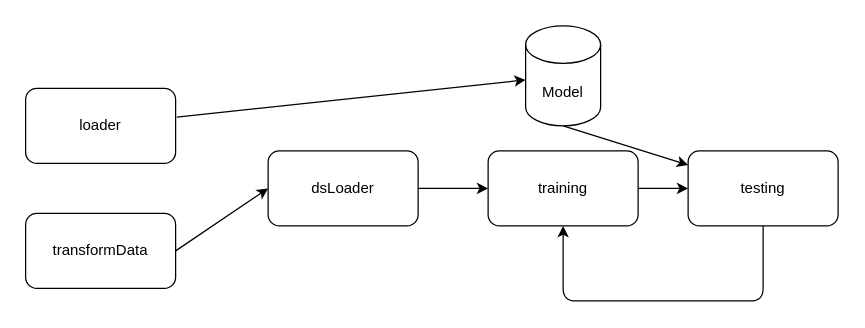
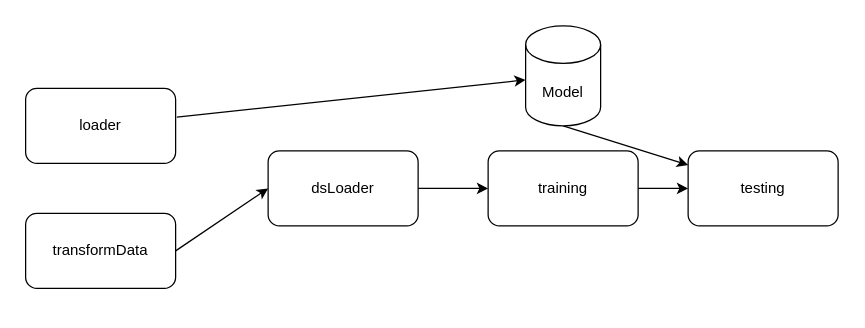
(668, 301) -> none
